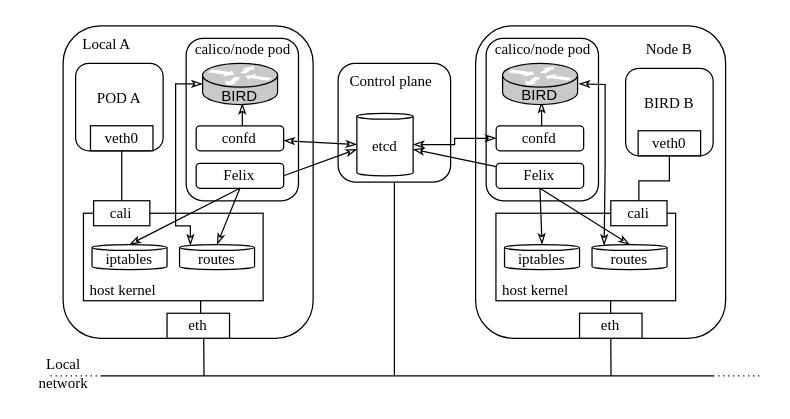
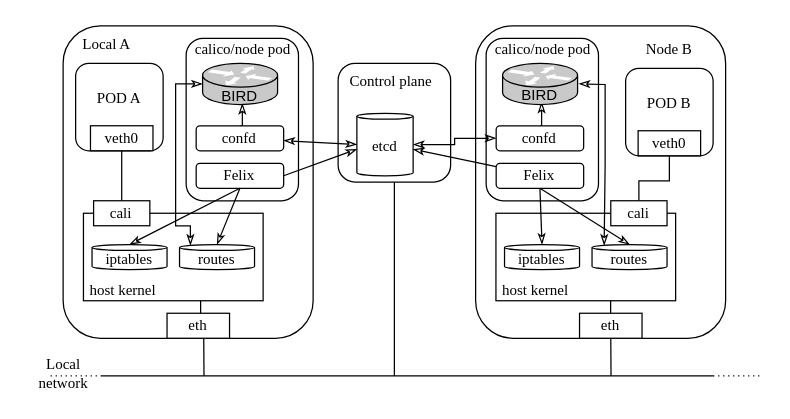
(669, 112) -> (669, 112)
